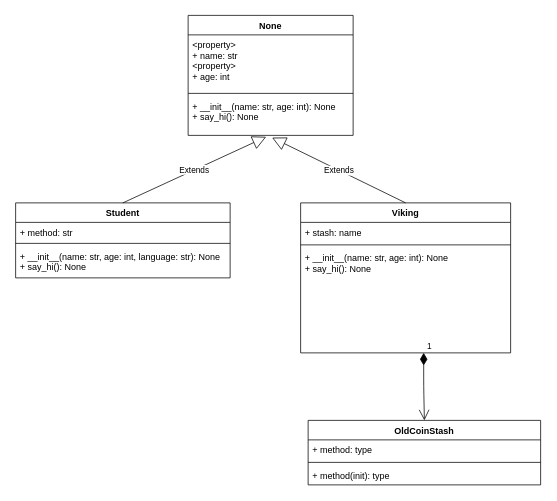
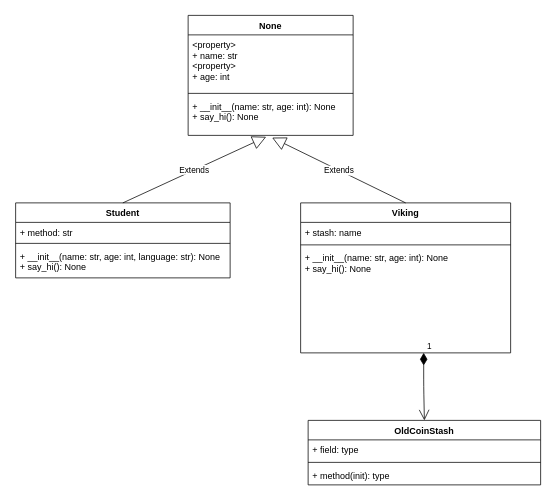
(344, 450) -> (339, 450)
